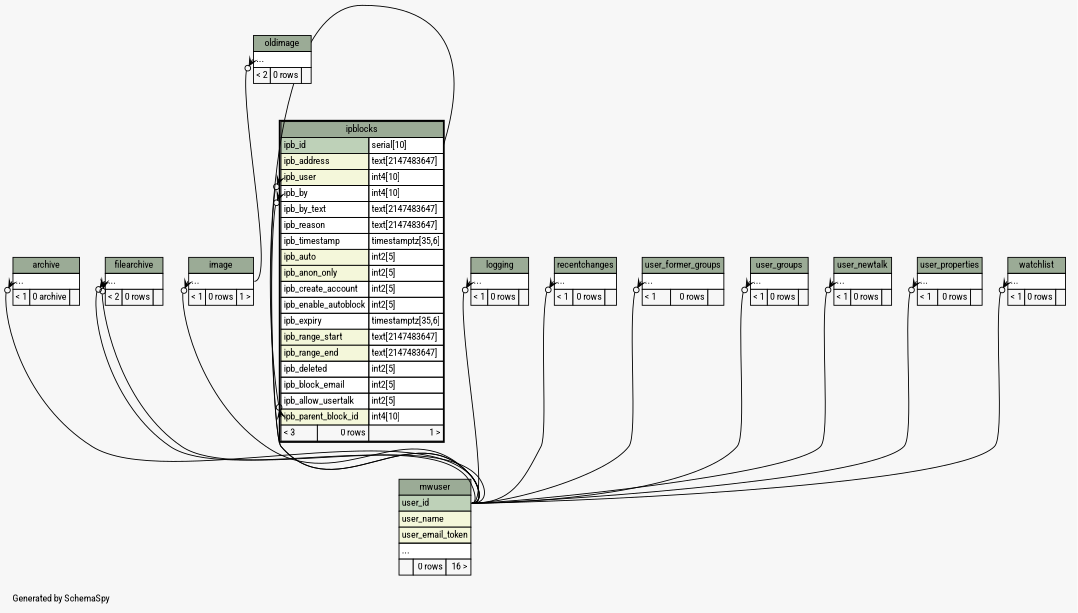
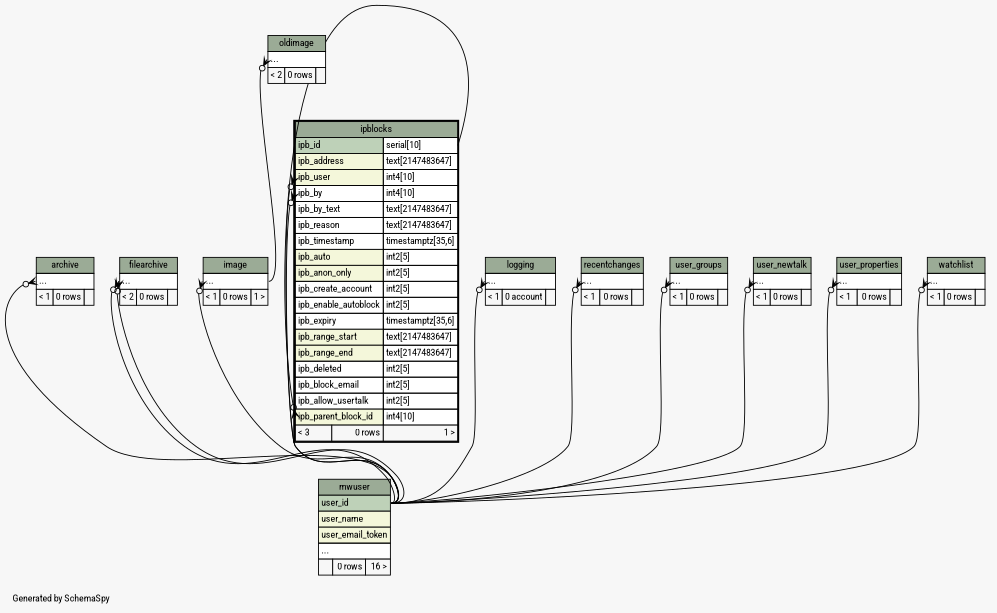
(683, 281) -> none
(50, 297) -> (69, 297)
(503, 297) -> (524, 297)
